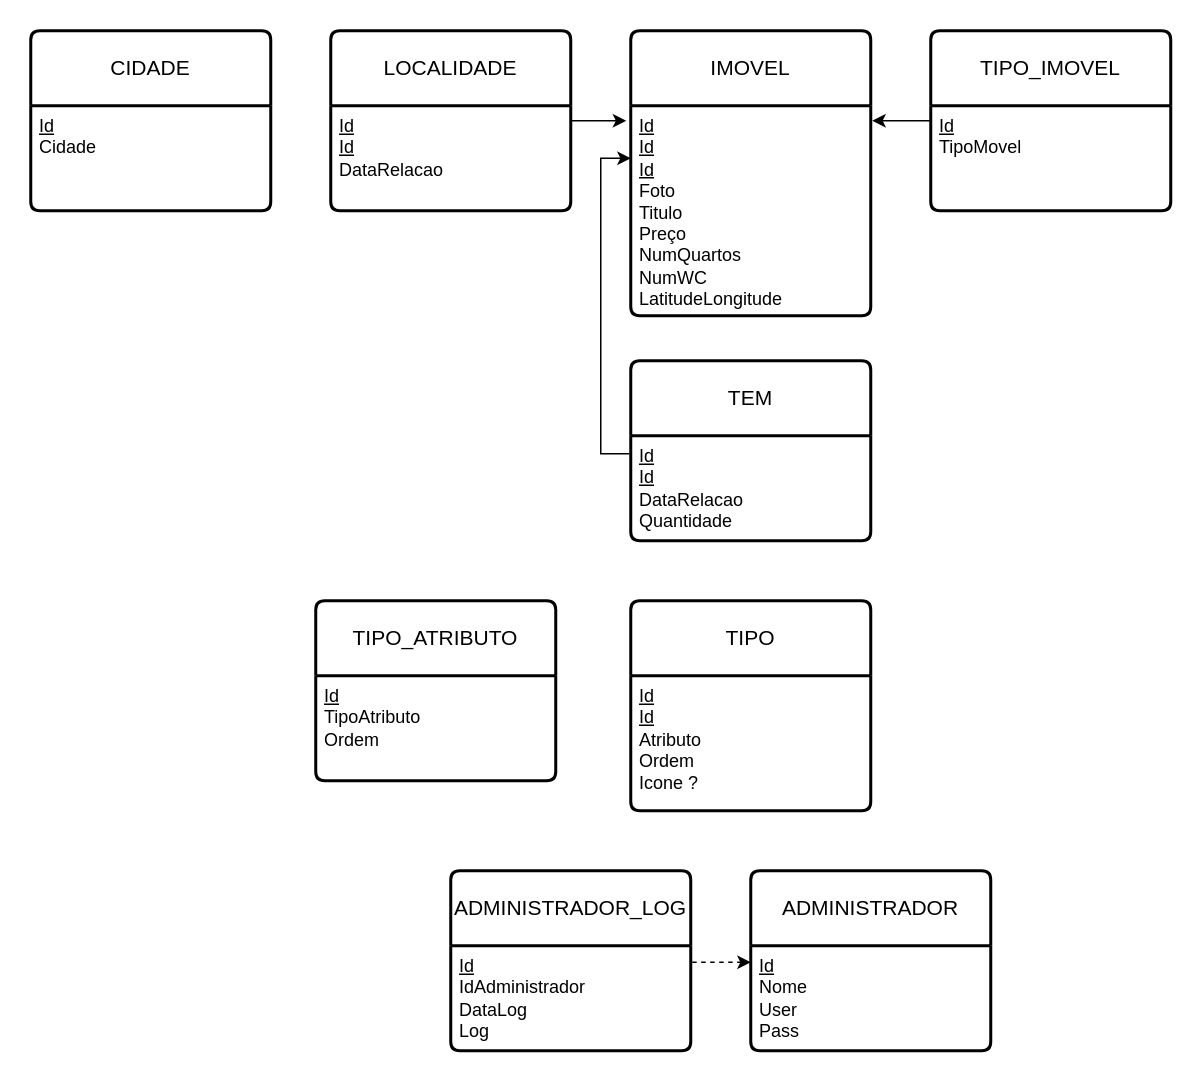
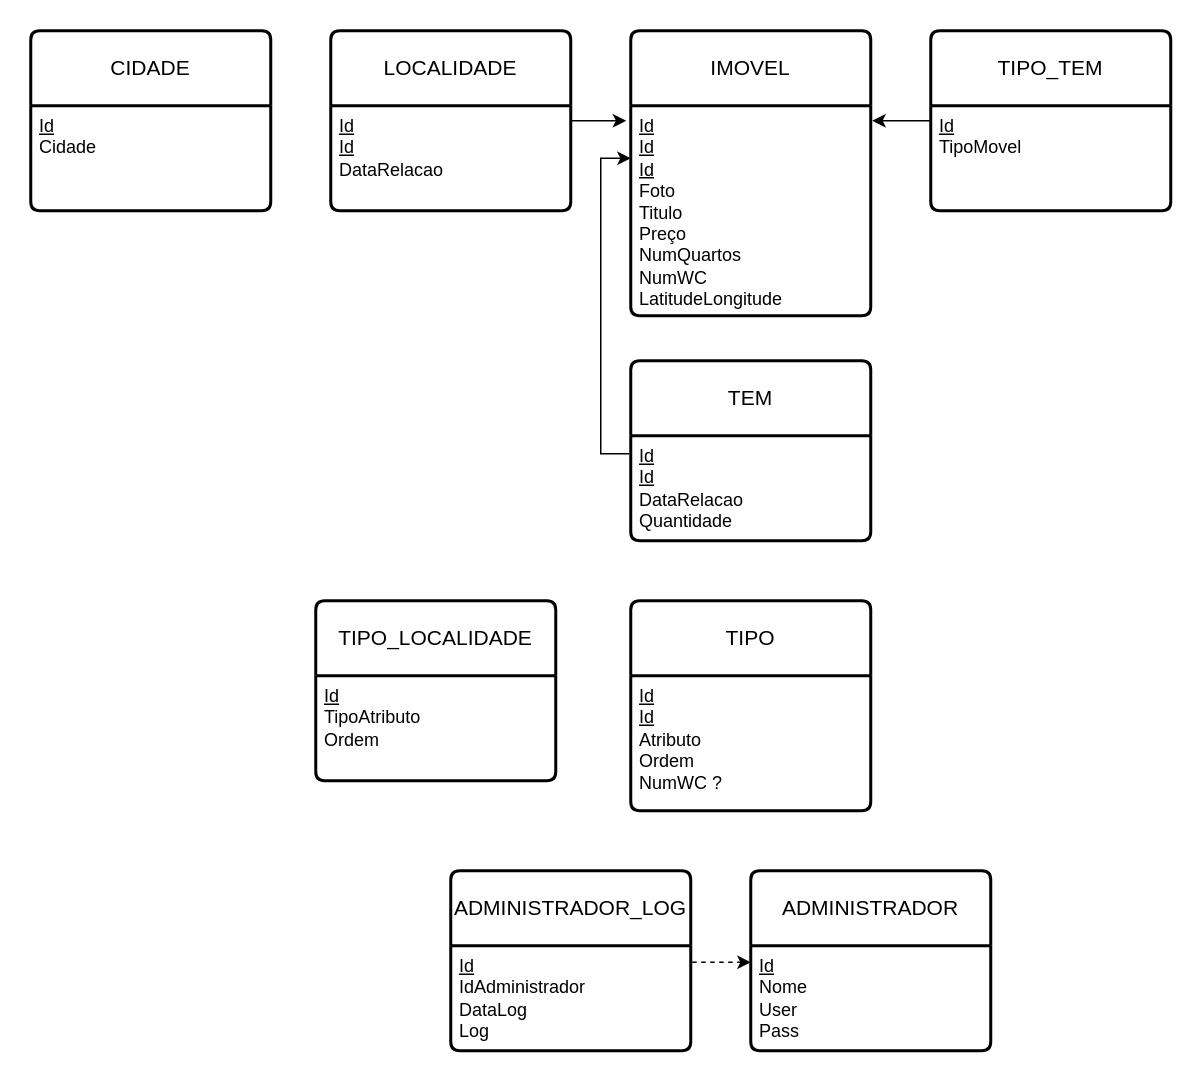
(1051, 68) -> (1051, 68)
(436, 638) -> (436, 638)
(678, 740) -> (678, 740)
